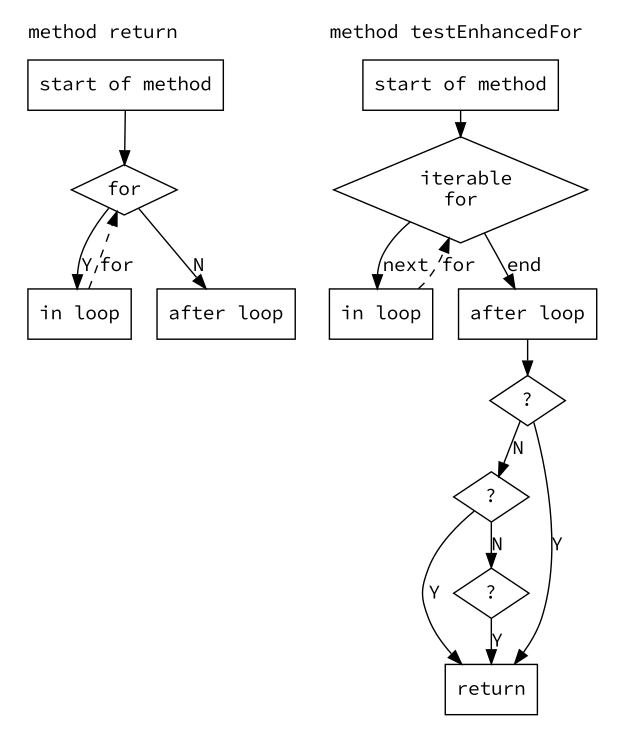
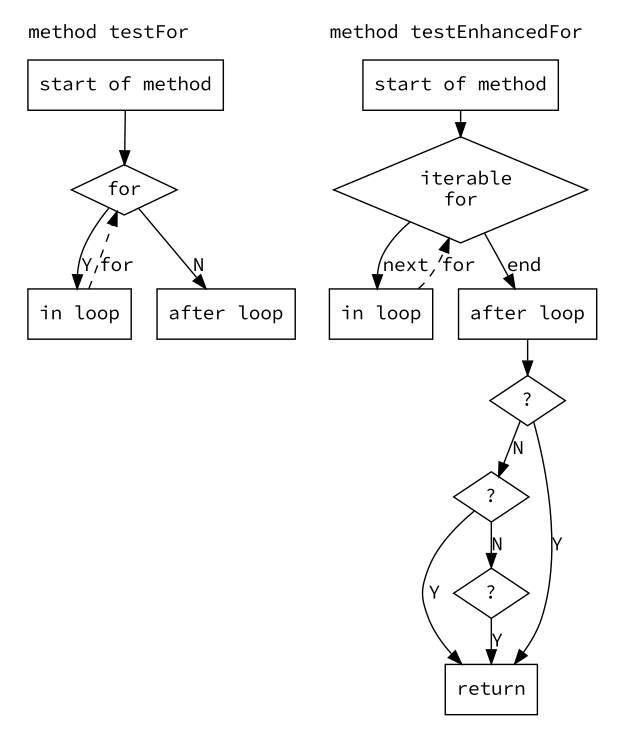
(103, 33) -> (109, 33)
